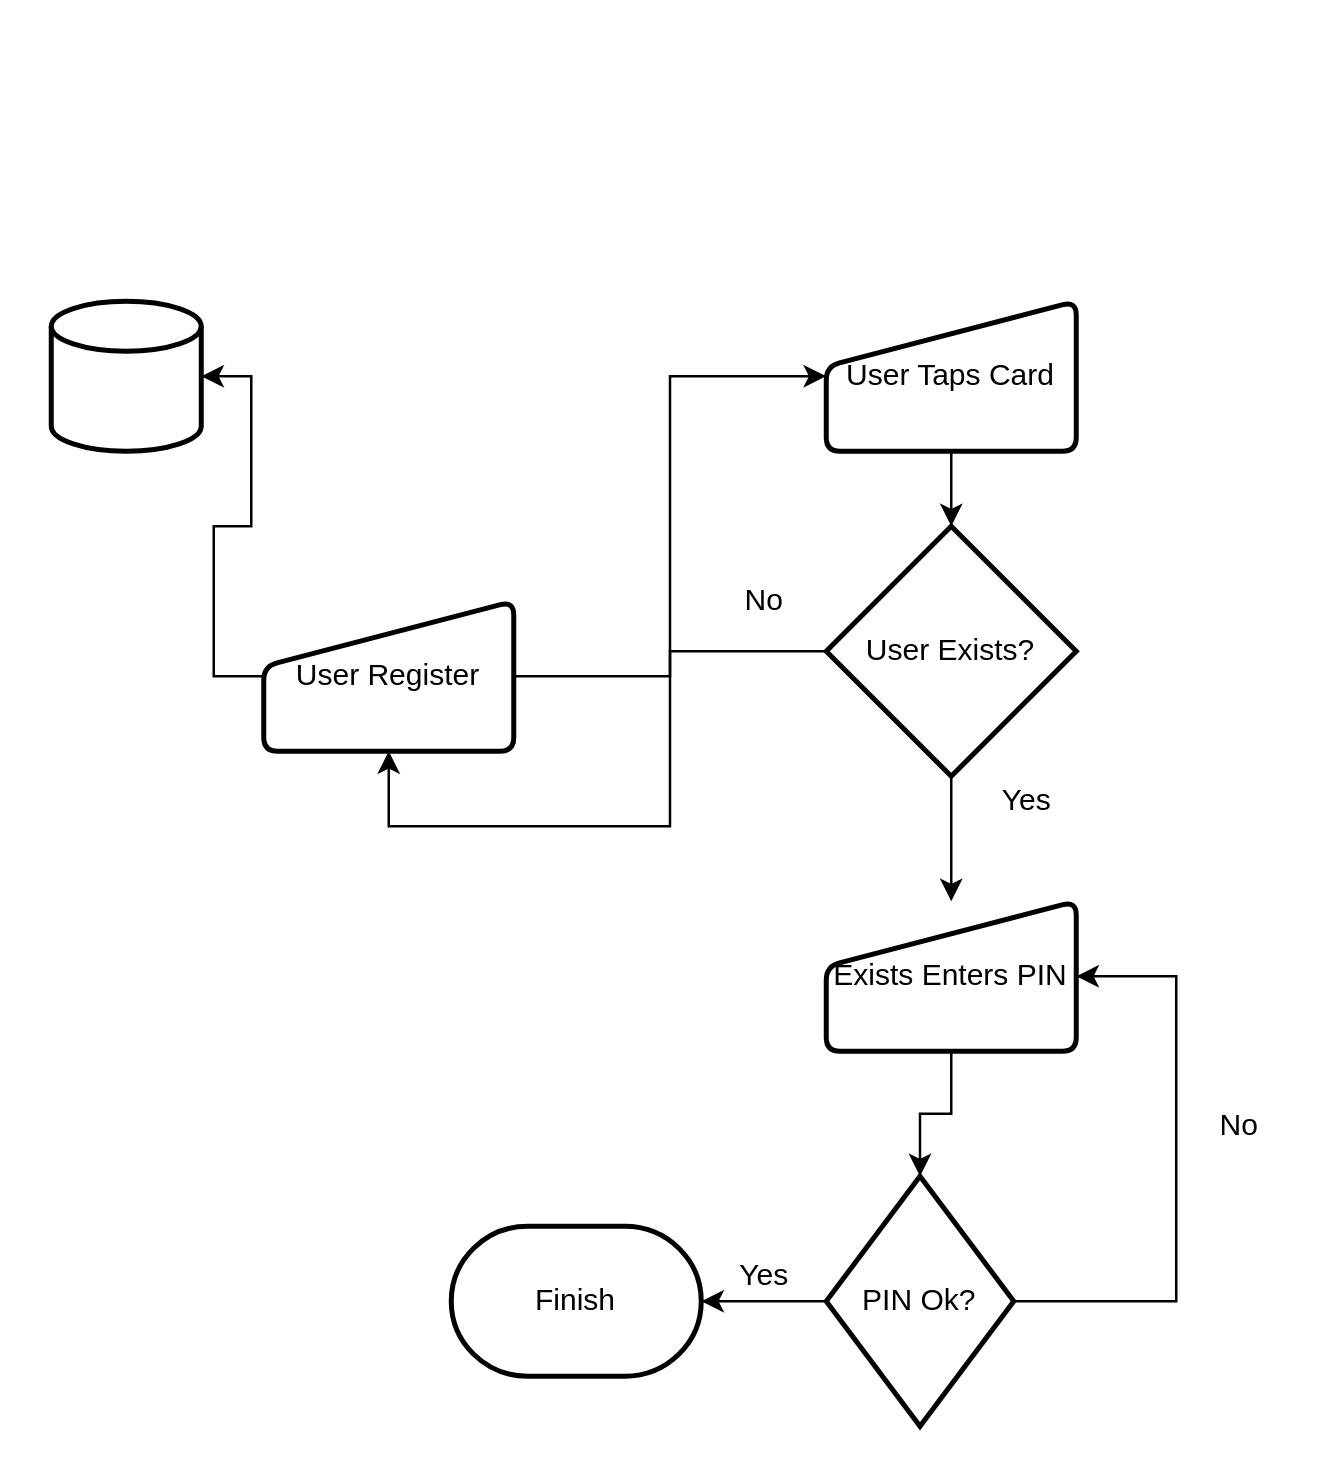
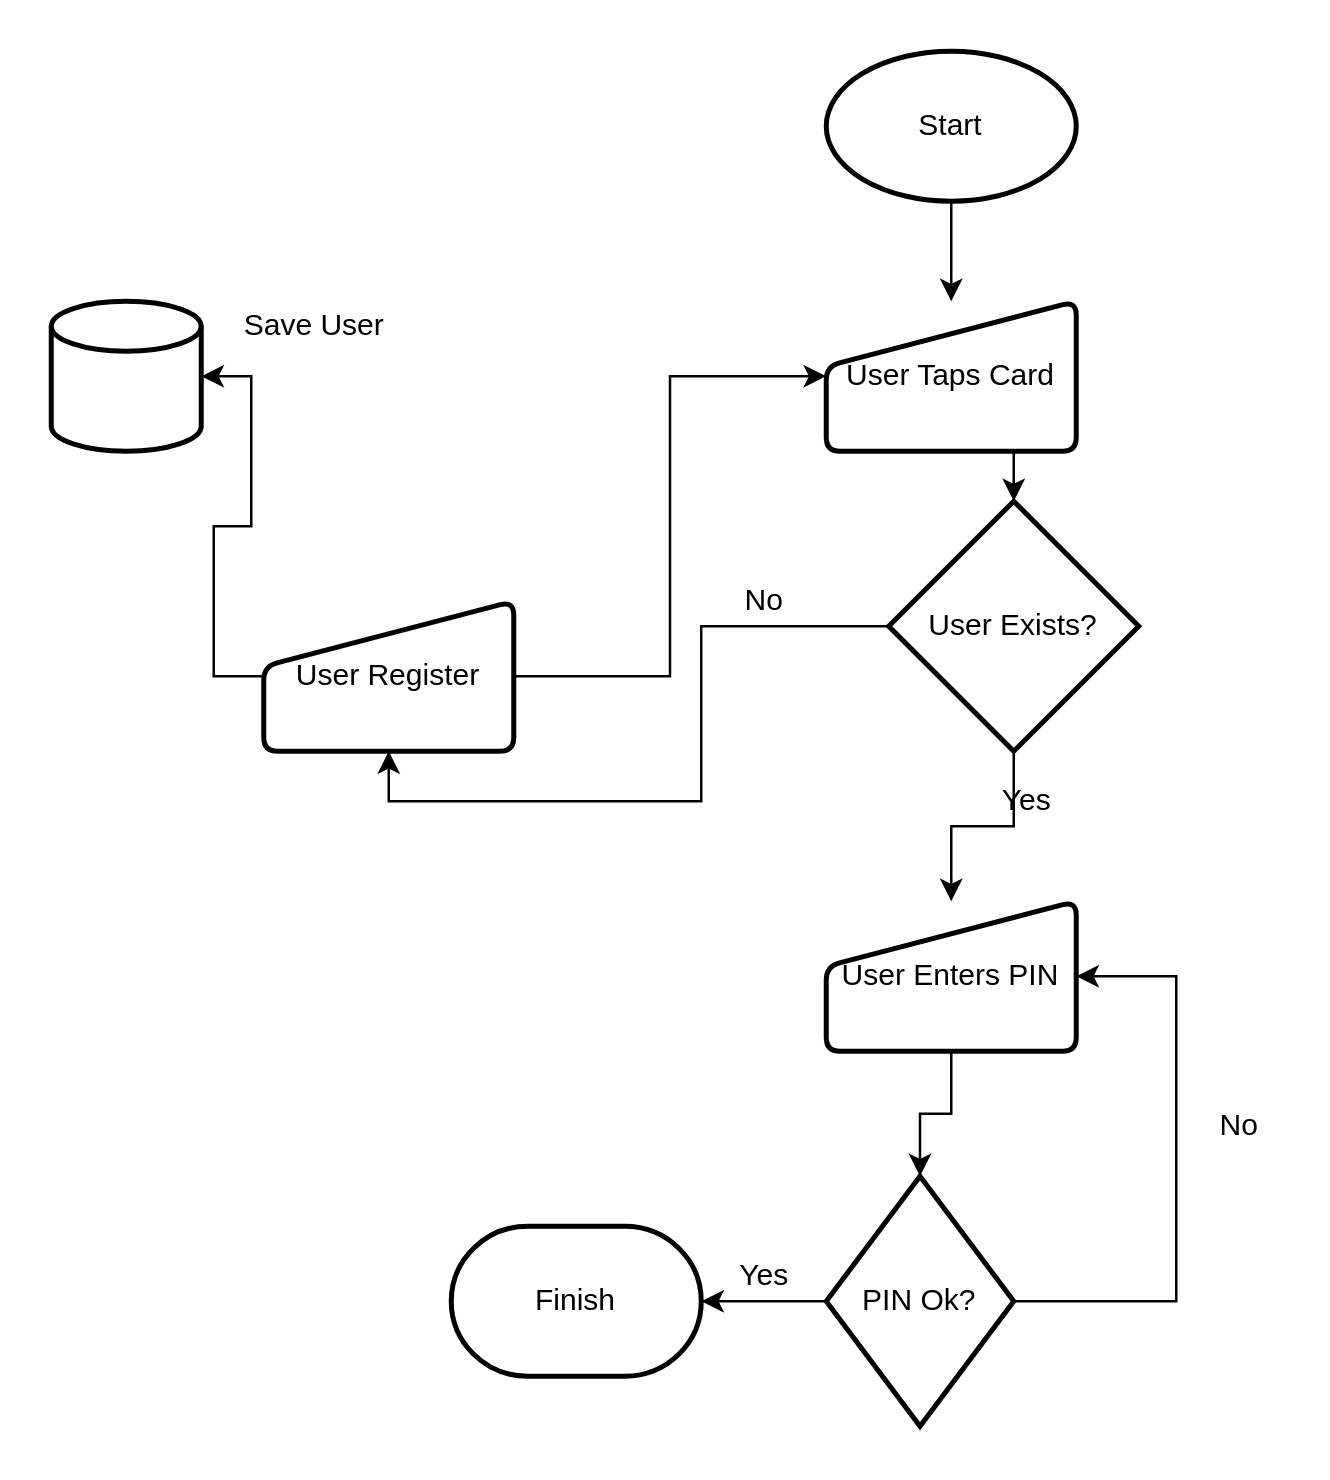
none -> (951, 126)
none -> (951, 243)
none -> (314, 326)
(951, 651) -> (1014, 626)
(951, 976) -> (951, 976)
